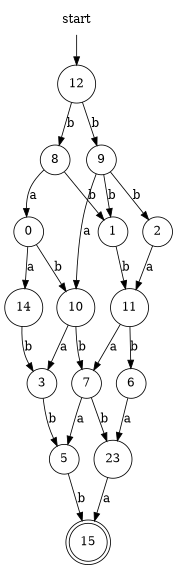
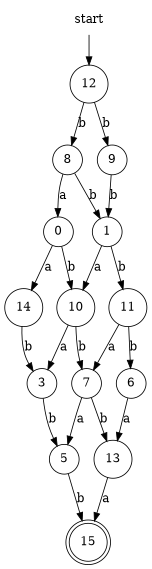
(82, 226) -> (94, 264)
(158, 232) -> none
(113, 459) -> (113, 459)
